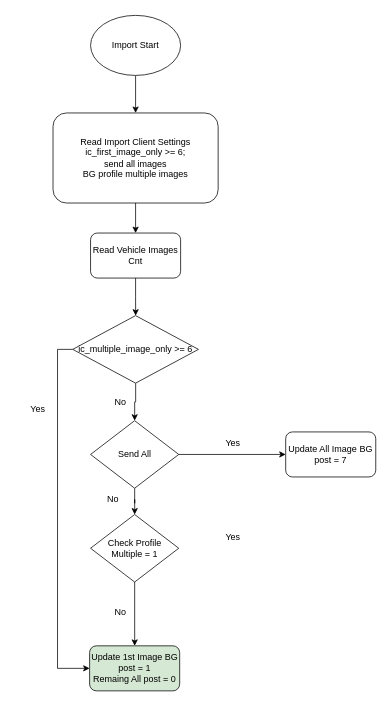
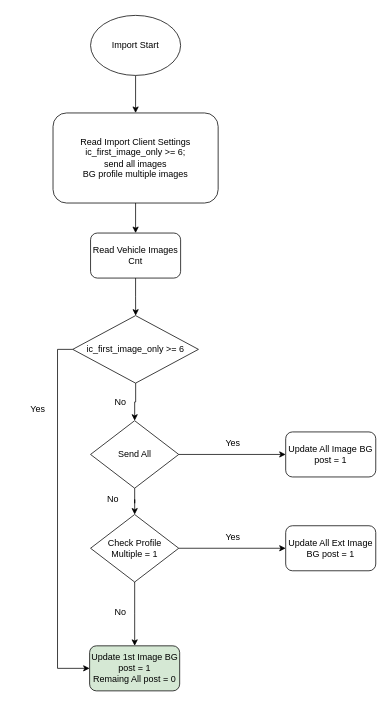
(135, 349) -> (135, 349)
(330, 454) -> (330, 454)
none -> (230, 548)
none -> (330, 548)
